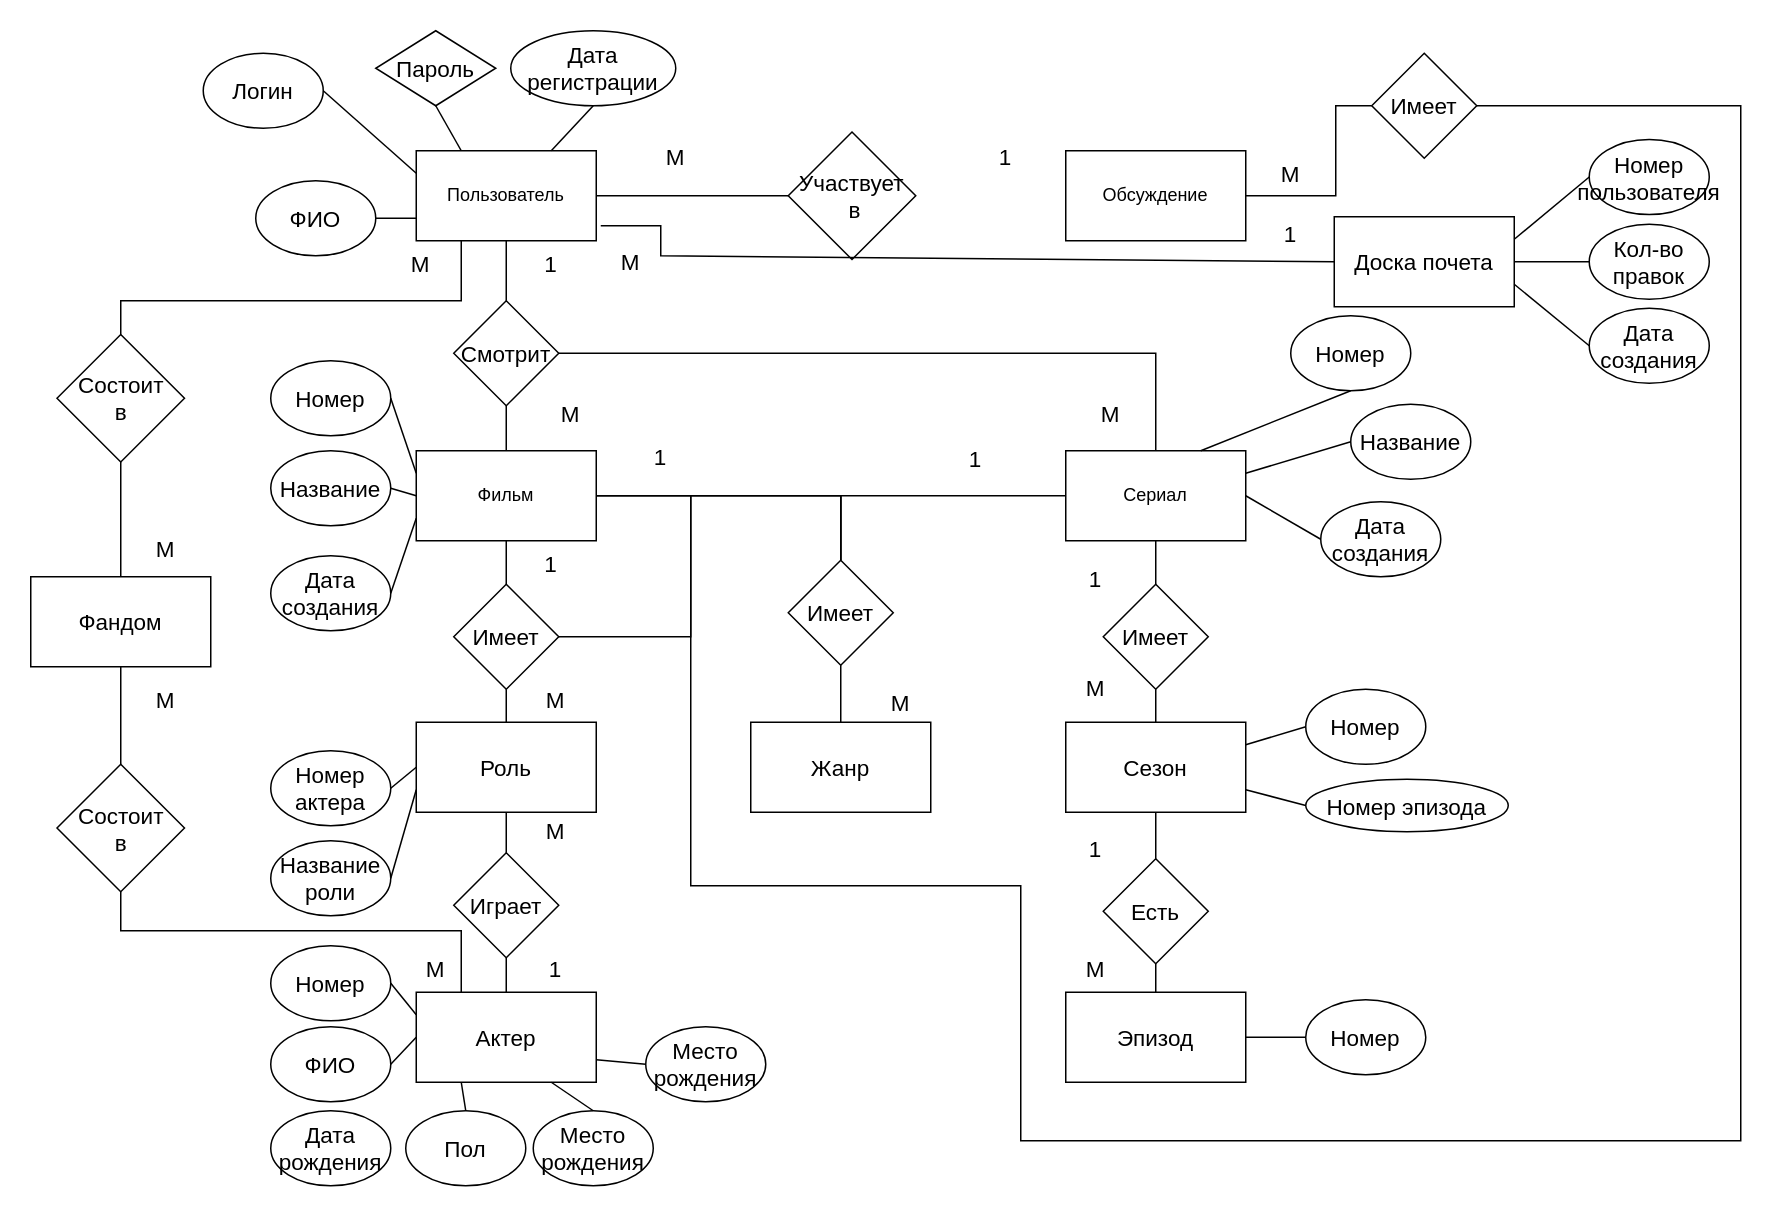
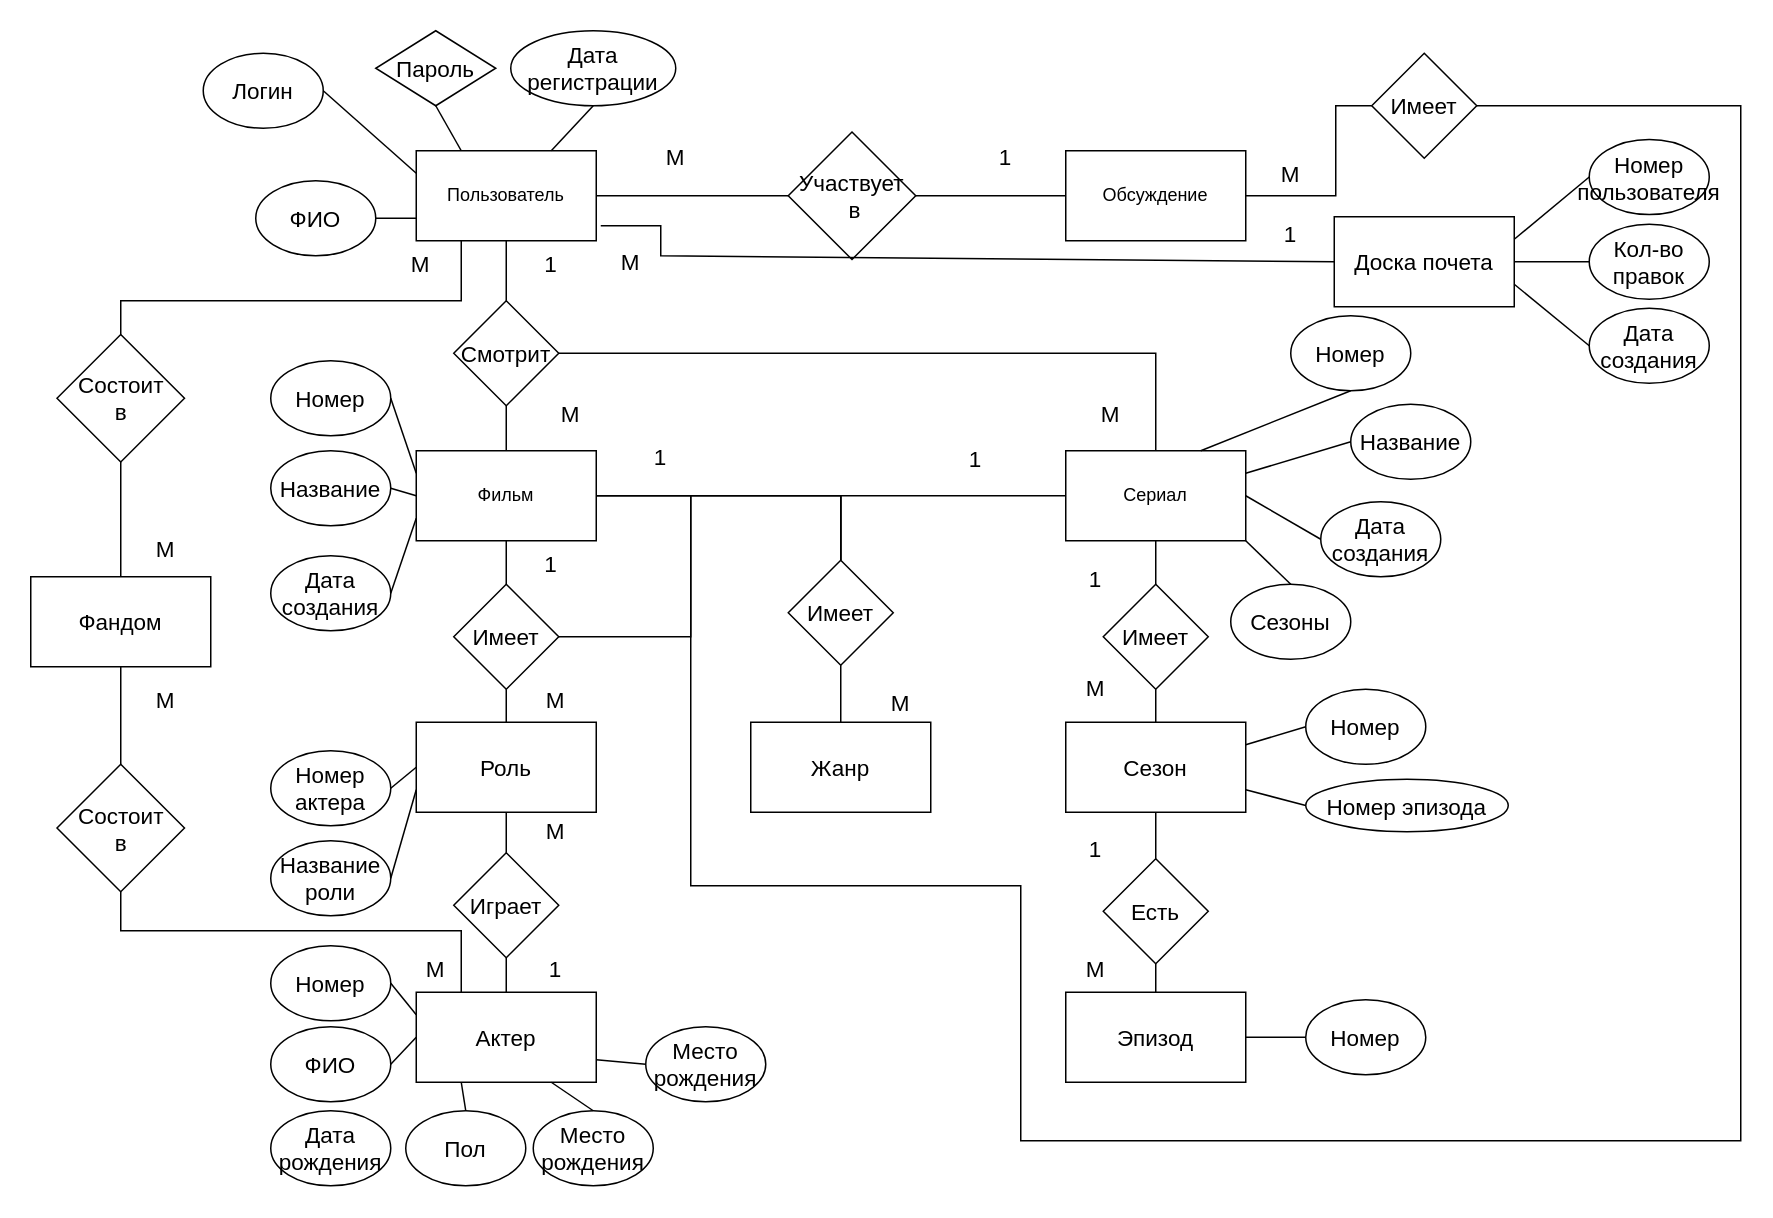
none -> (991, 196)
none -> (1268, 563)
none -> (1291, 622)
